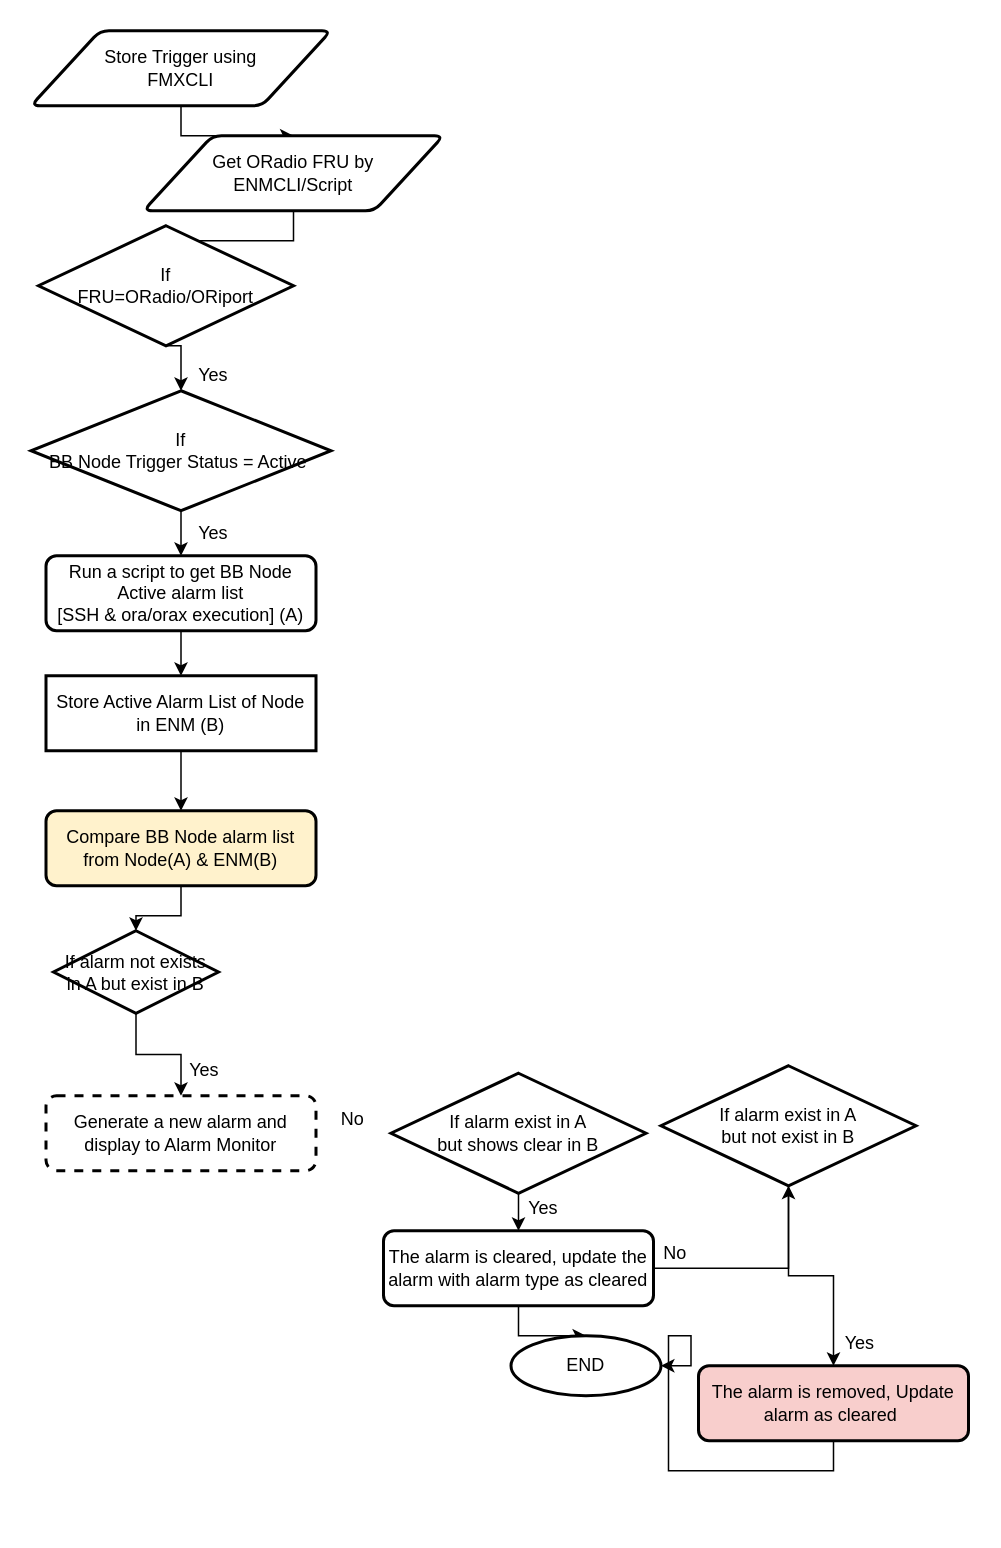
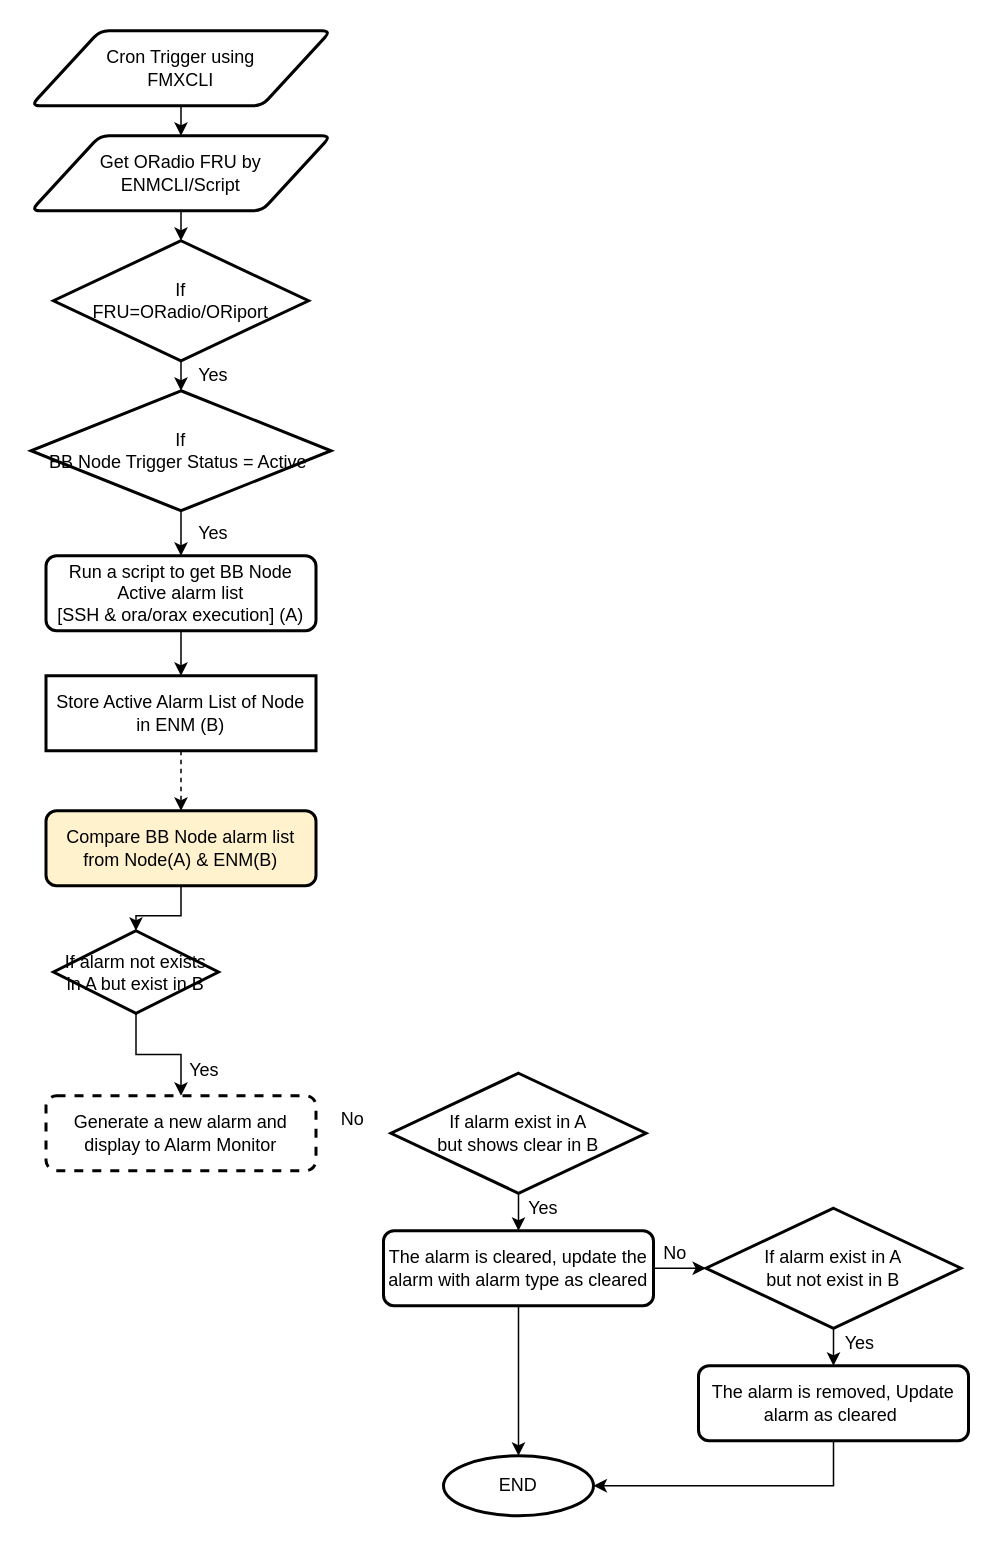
(181, 68) -> (181, 68)
(293, 173) -> (181, 173)
(166, 286) -> (181, 301)
(181, 775) -> (181, 775)
(788, 1126) -> (833, 1268)
(586, 1366) -> (518, 1486)
(833, 1403) -> (833, 1403)
